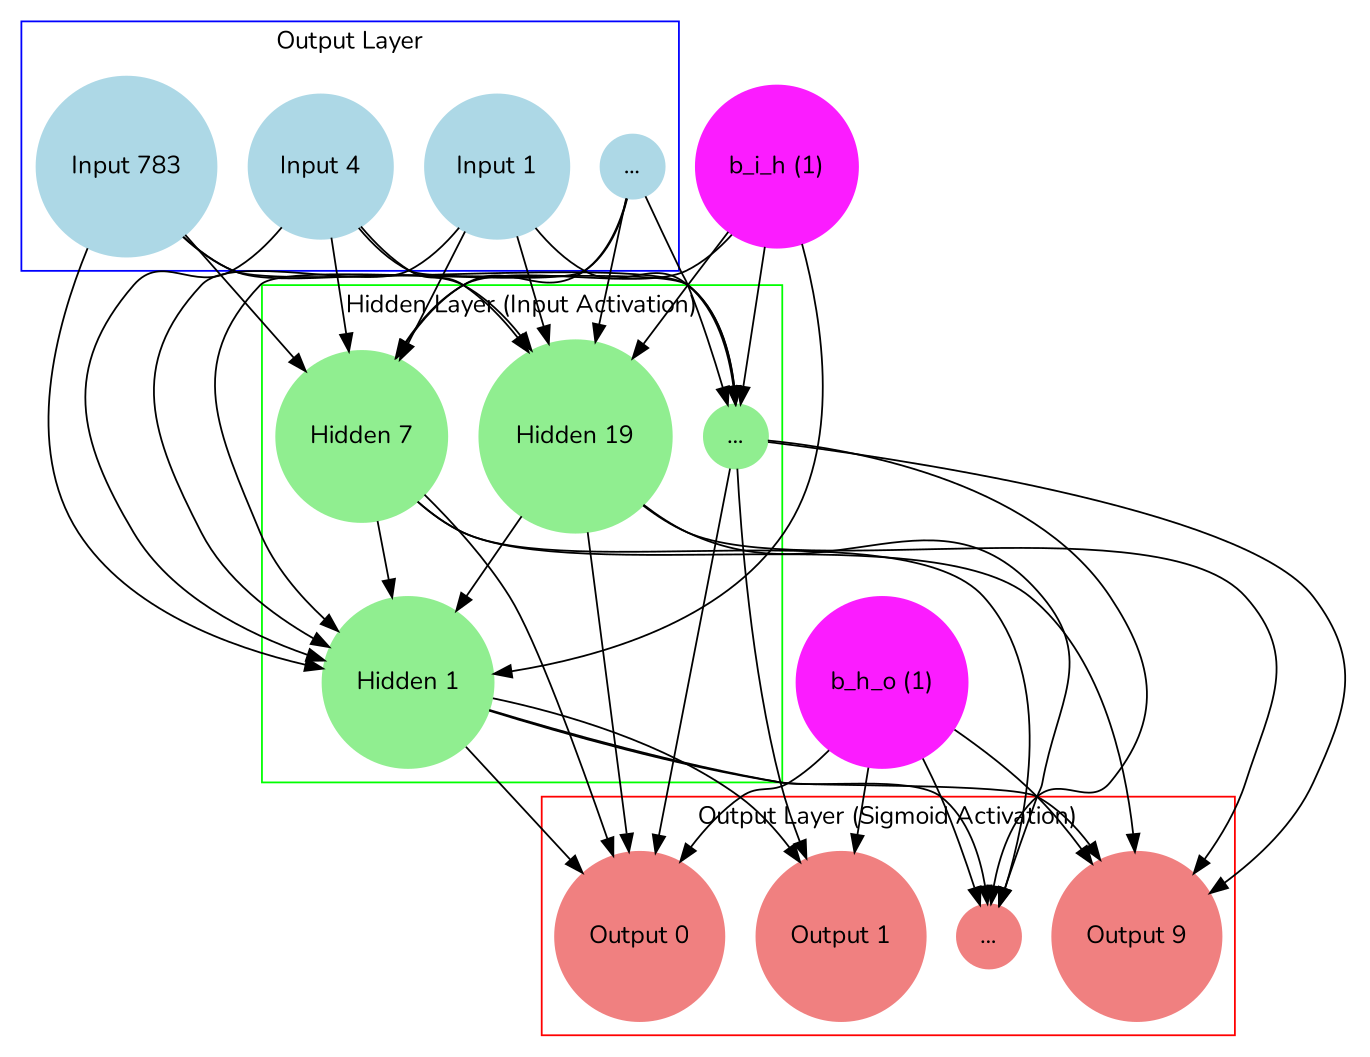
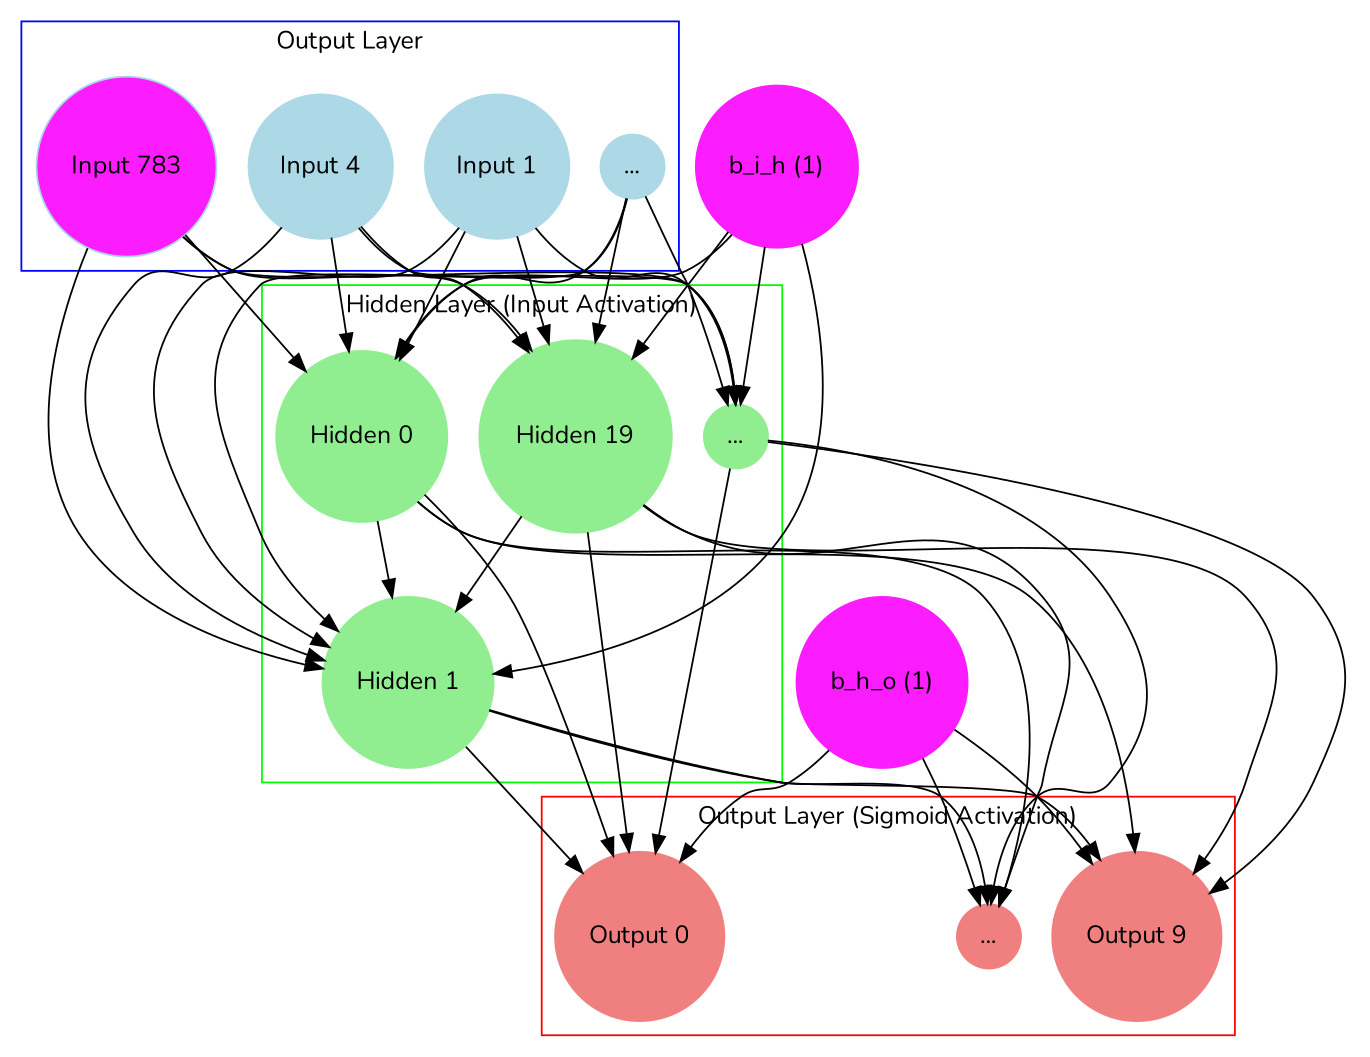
(127, 167) -> (127, 167)
(362, 436) -> (362, 436)
(841, 936) -> none
